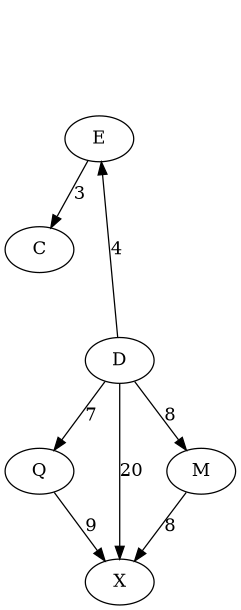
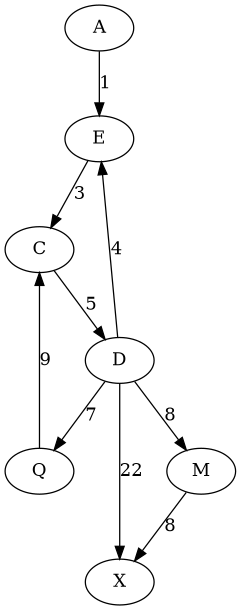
none -> (99, 28)
none -> (76, 300)
(132, 471) -> (132, 471)
(76, 522) -> (39, 367)
